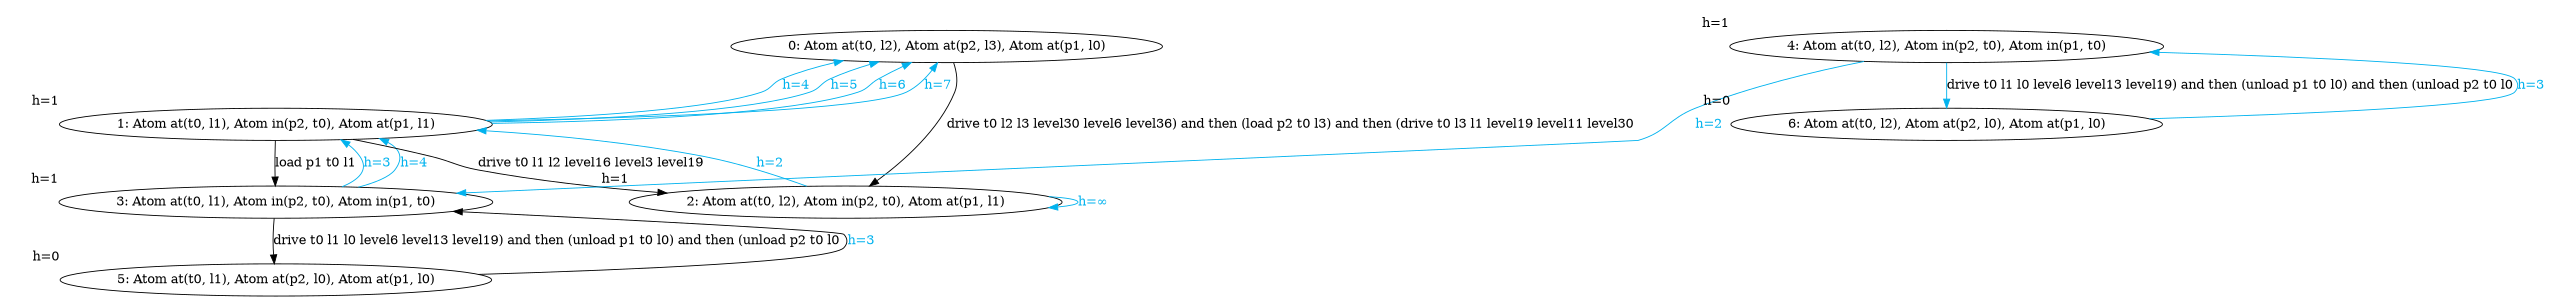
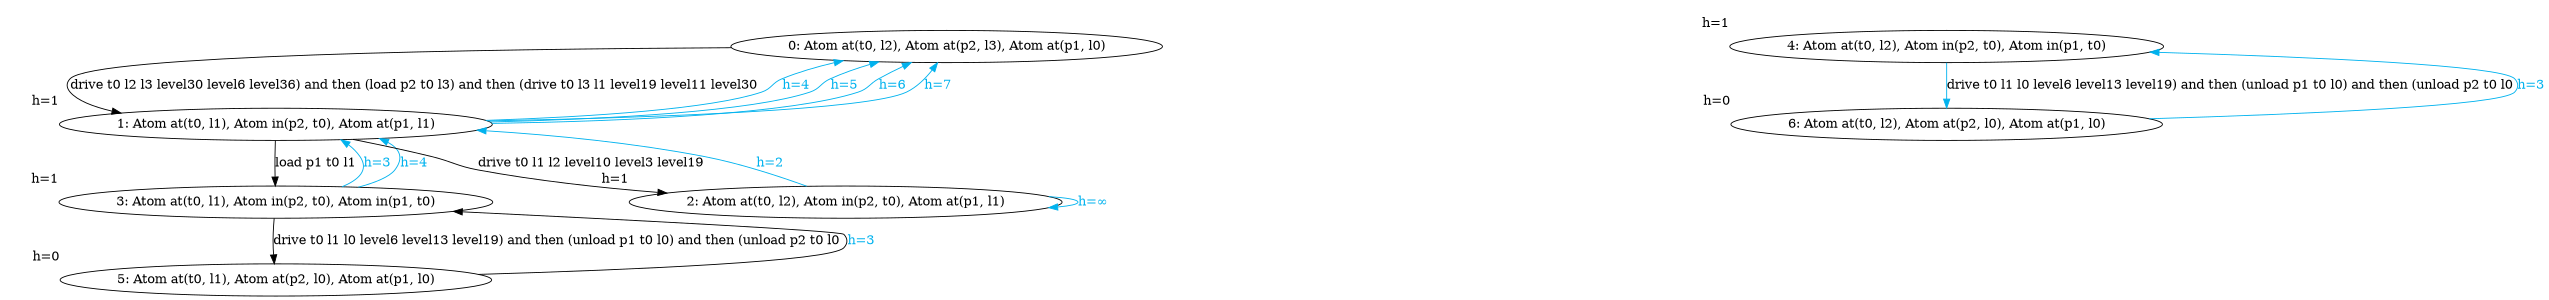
(932, 130) -> (369, 53)
(1173, 161) -> none
(591, 163) -> (591, 163)
